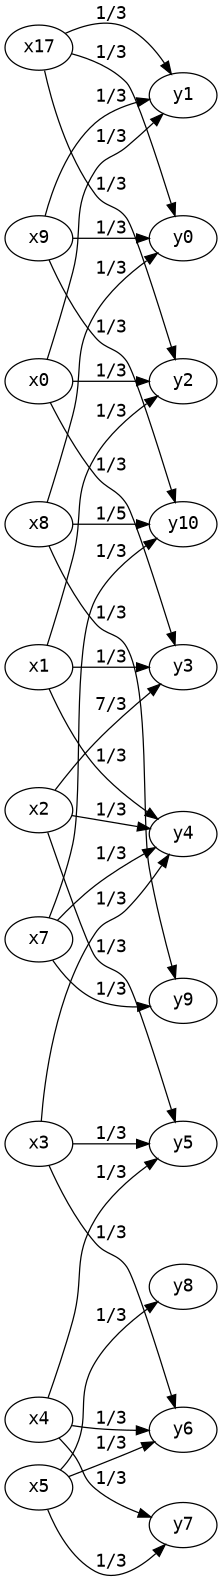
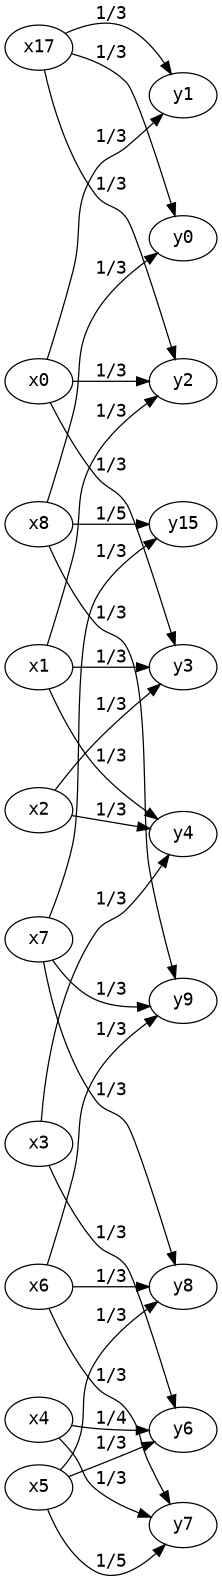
(39, 238) -> none
(183, 524) -> (183, 524)
(111, 706) -> (111, 706)
(98, 884) -> (106, 1109)
(183, 1144) -> none
none -> (39, 1287)
(111, 1419) -> (111, 1419)
(111, 1562) -> (111, 1562)
